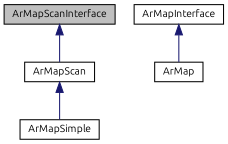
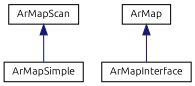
(60, 14) -> none
(179, 49) -> (146, 49)
